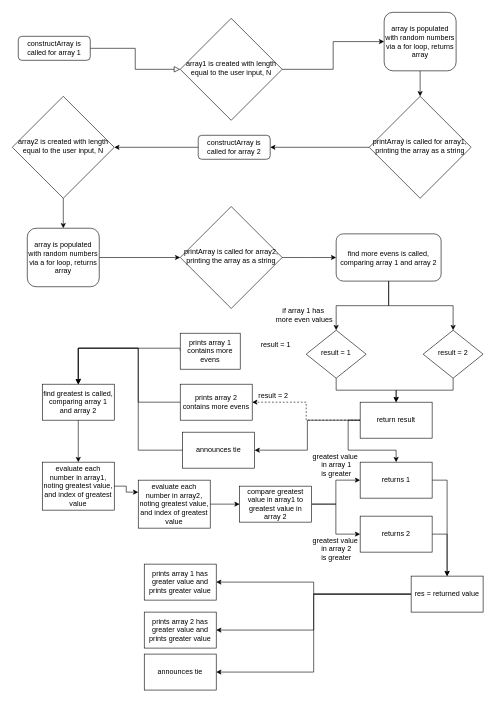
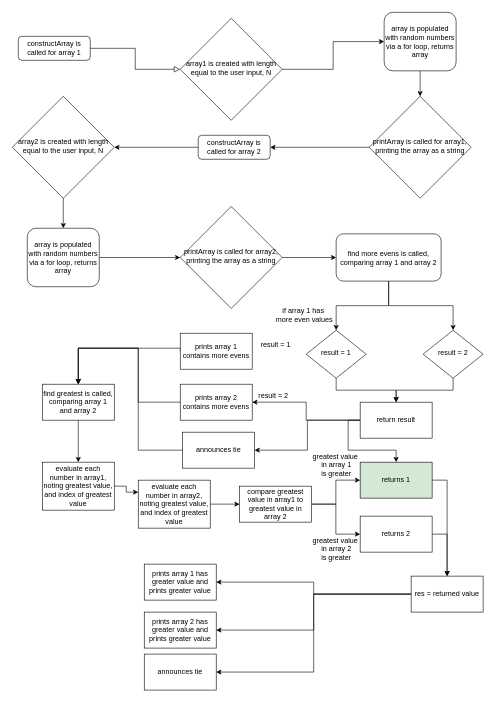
(210, 351) -> (216, 351)
(290, 402) -> (290, 402)
(396, 480) -> (396, 480)
